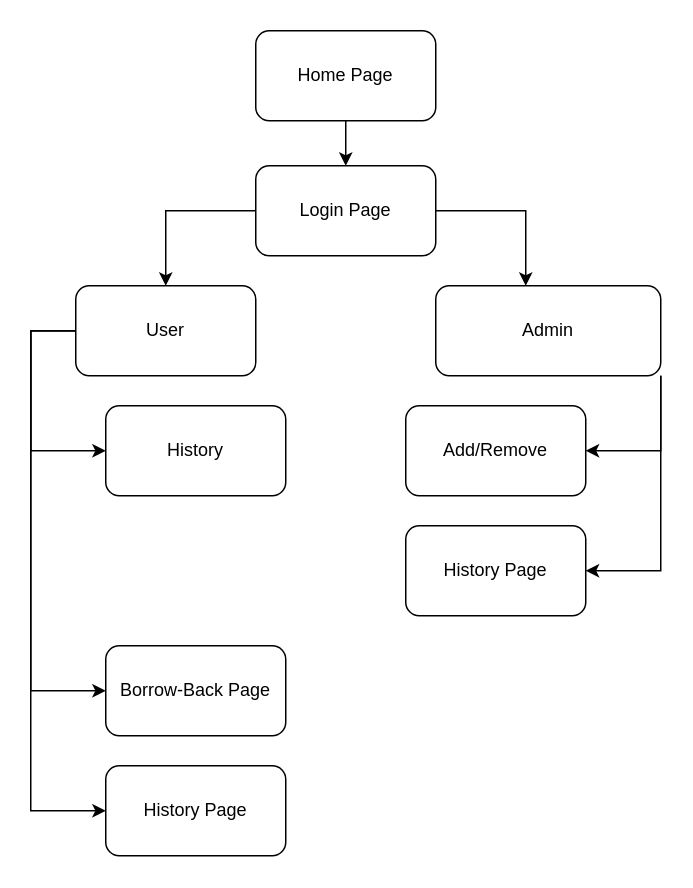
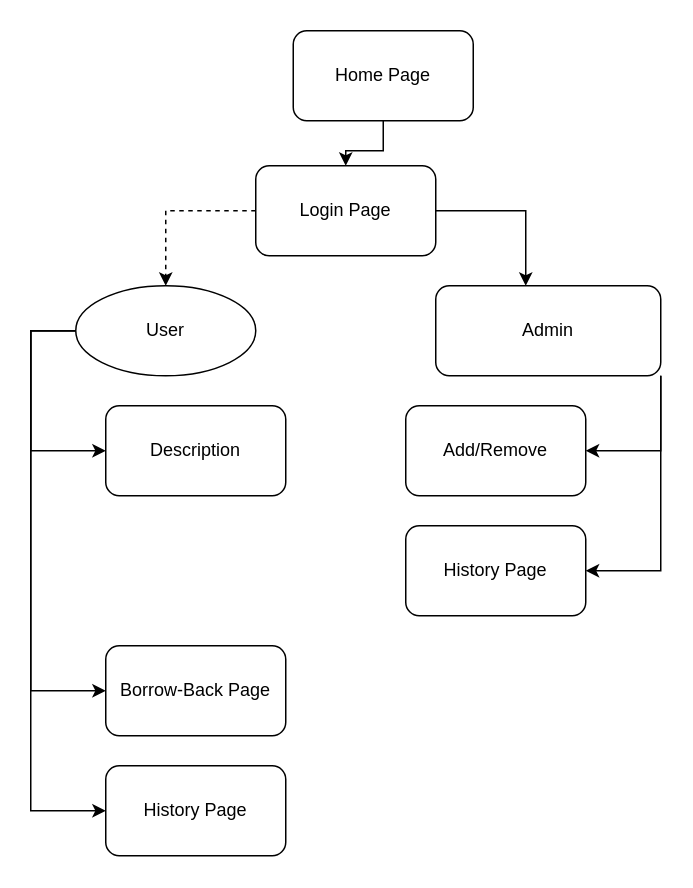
(346, 76) -> (383, 76)
(177, 211) -> (177, 211)
(166, 331) -> (166, 331)
(196, 451) -> (196, 451)
